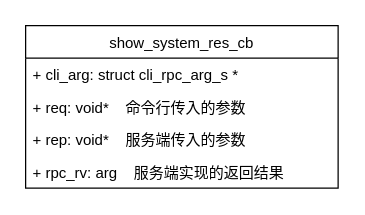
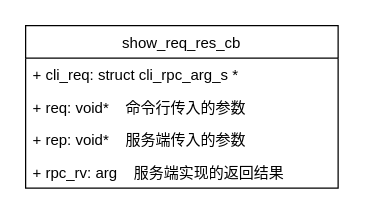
(181, 43) -> (181, 43)
(161, 75) -> (161, 75)
